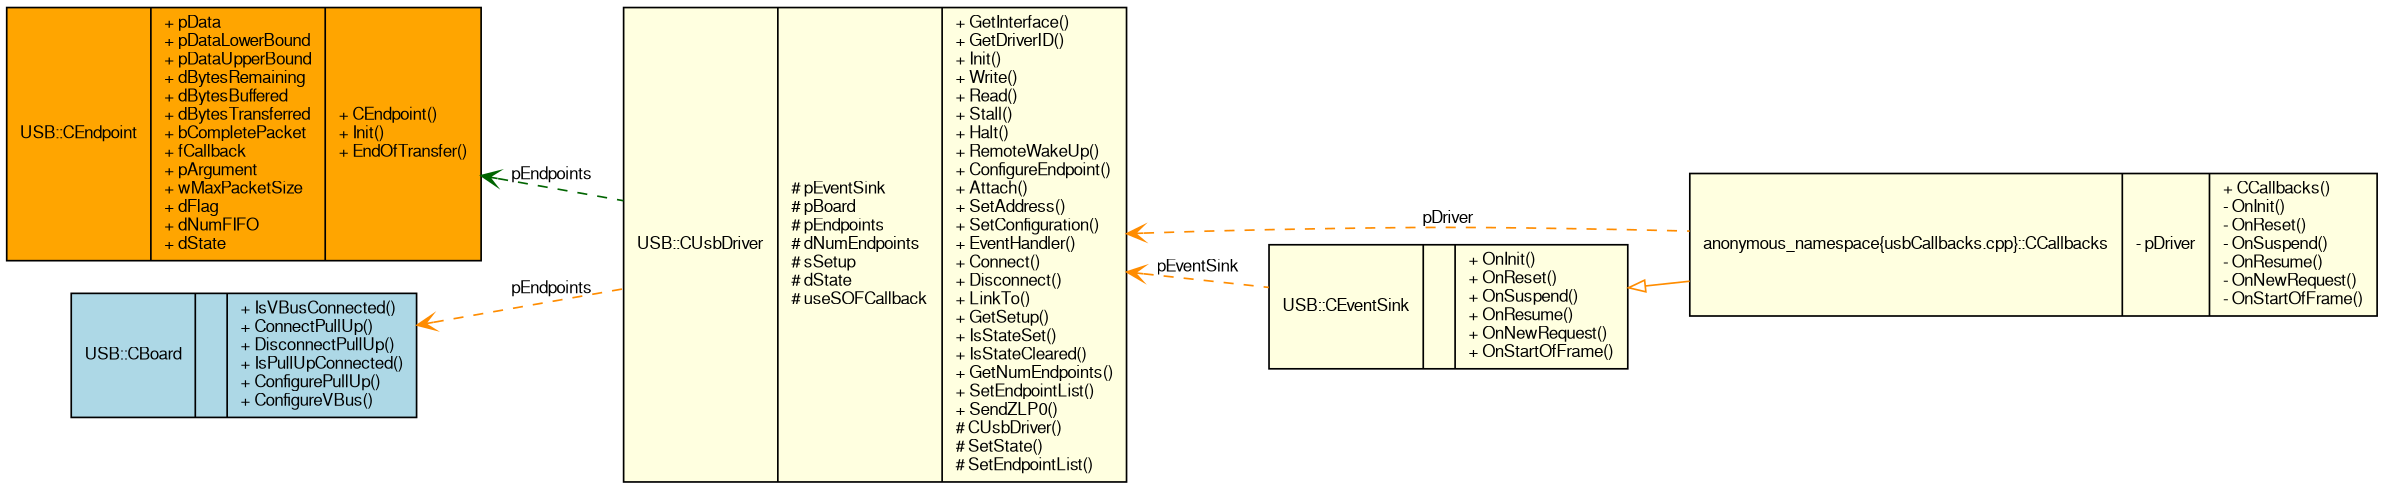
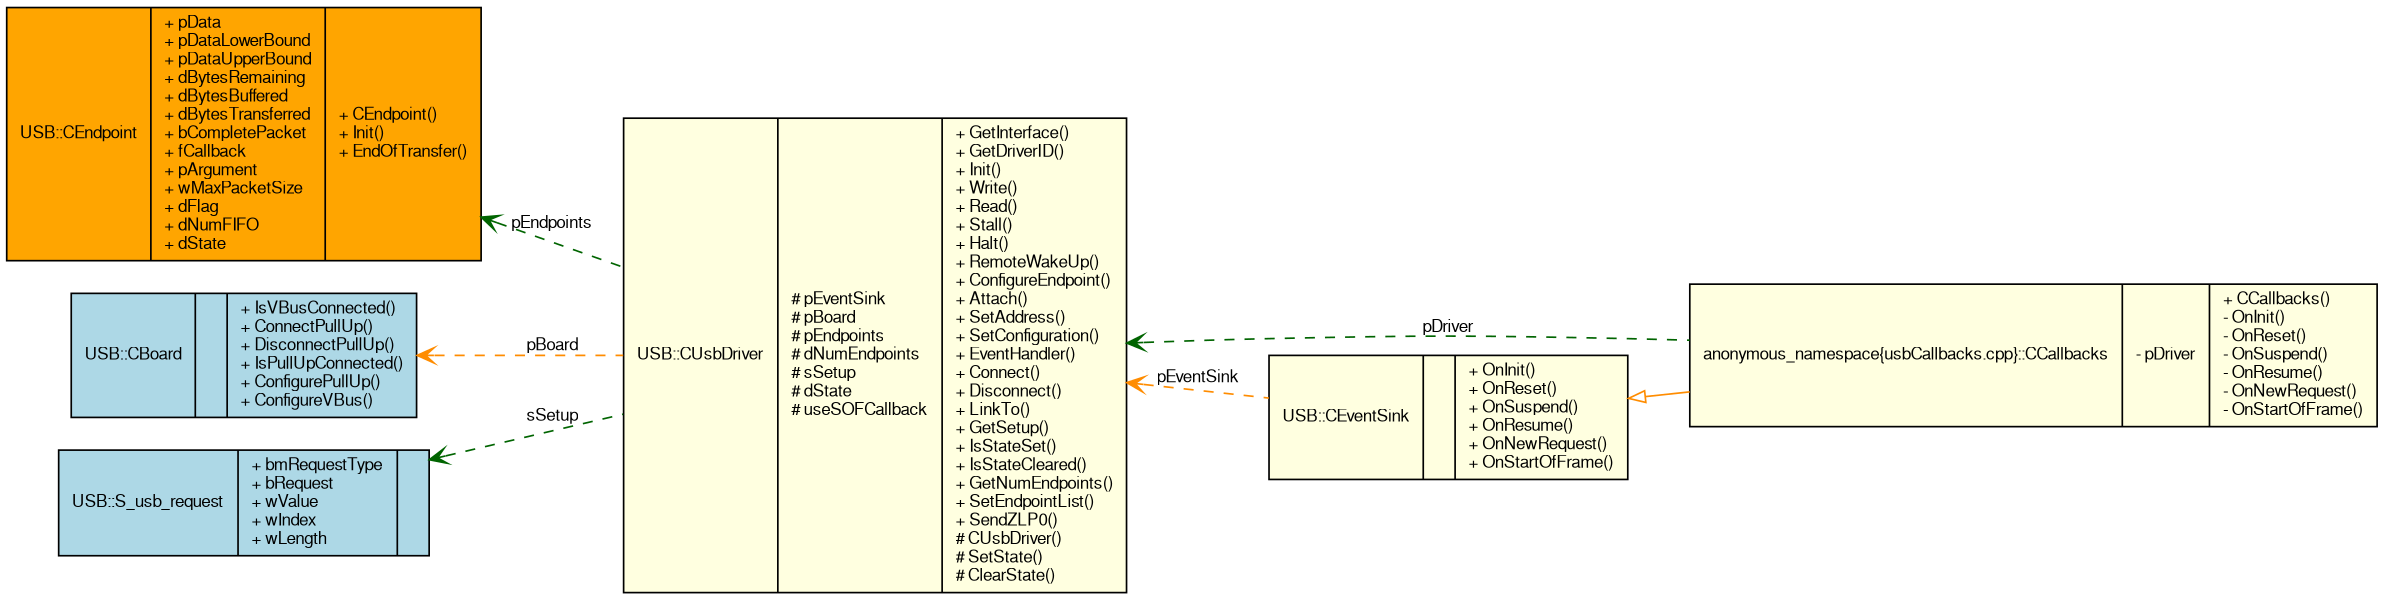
(1417, 228) -> (1417, 336)
(552, 289) -> (552, 346)
(1024, 465) -> (1006, 576)
none -> (244, 503)
